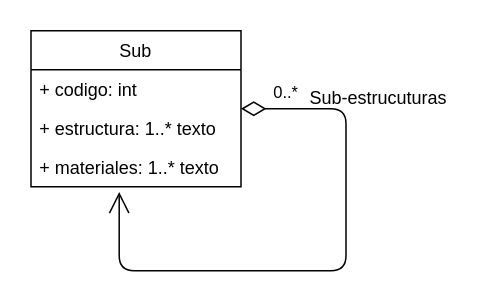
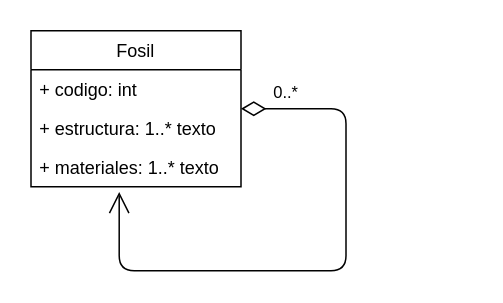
(135, 51) -> (135, 51)
(380, 98) -> none
